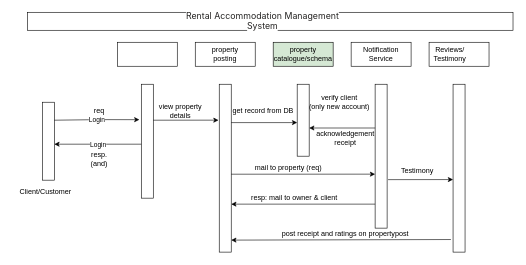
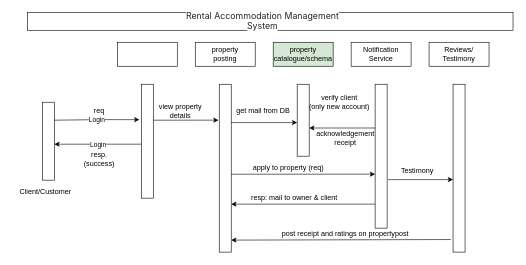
(450, 54) -> (459, 54)
(263, 111) -> (263, 111)
(99, 159) -> (99, 159)
(289, 168) -> (289, 168)
